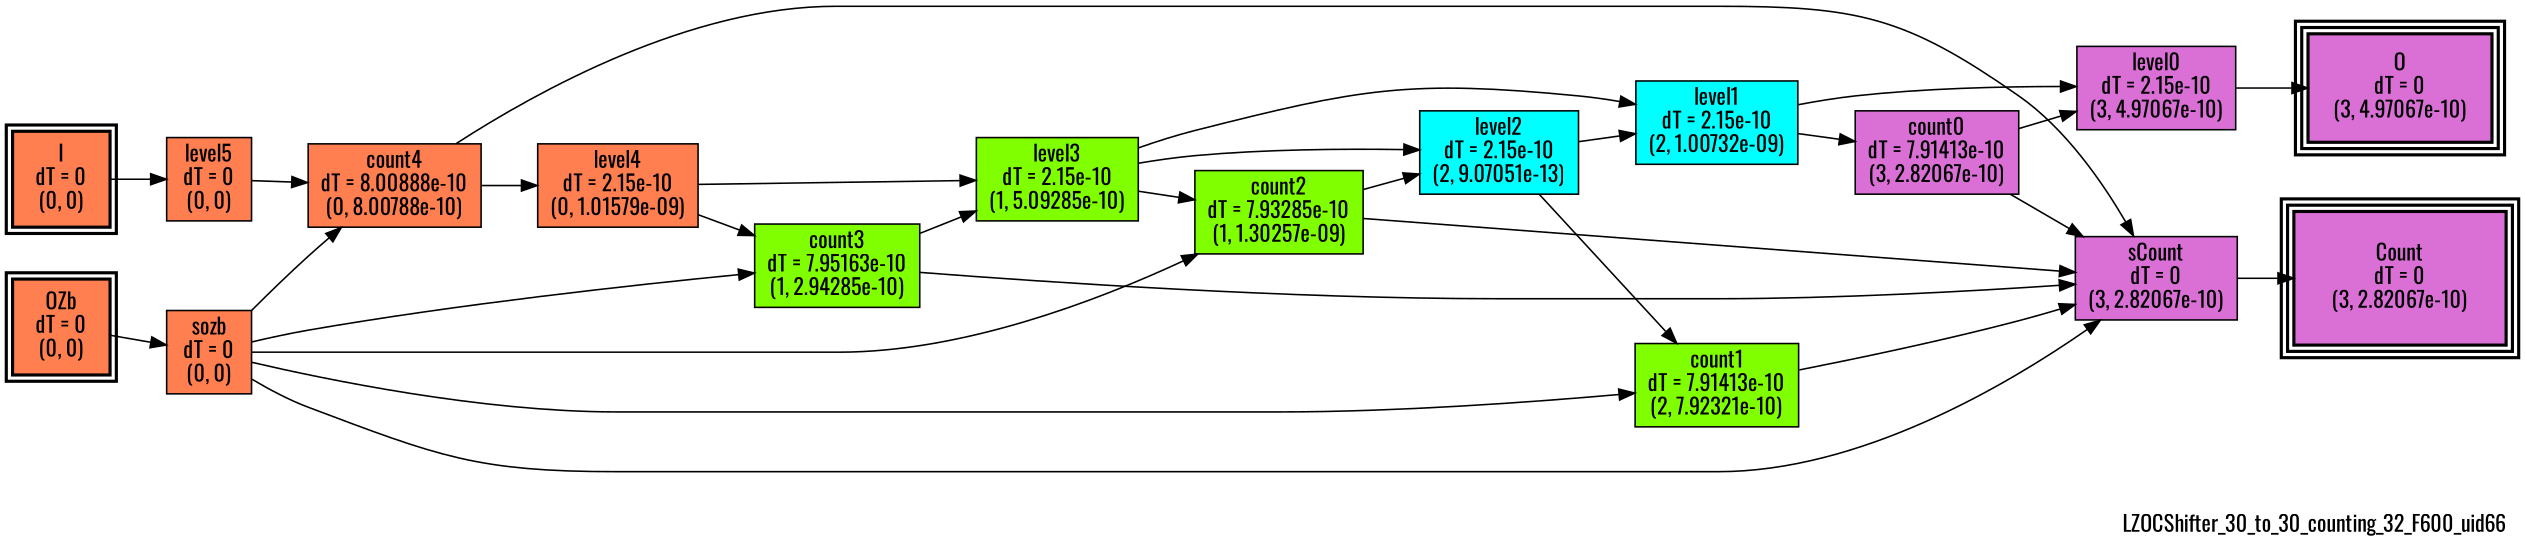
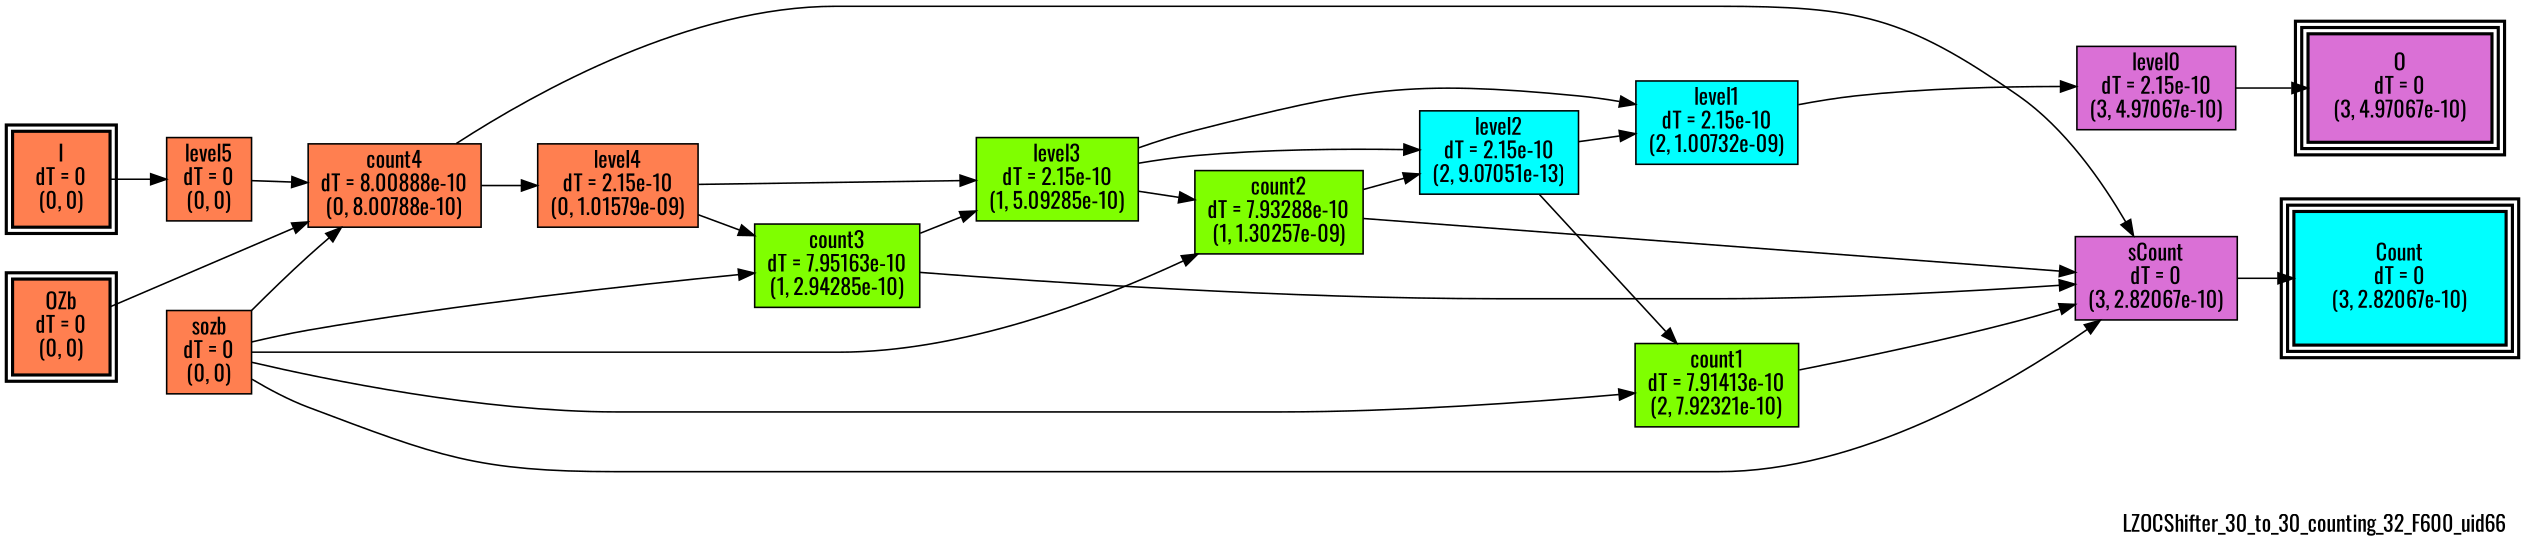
(1937, 153) -> none
(1279, 212) -> (1279, 212)
(2400, 278) -> (2400, 278)
(130, 339) -> (202, 268)
